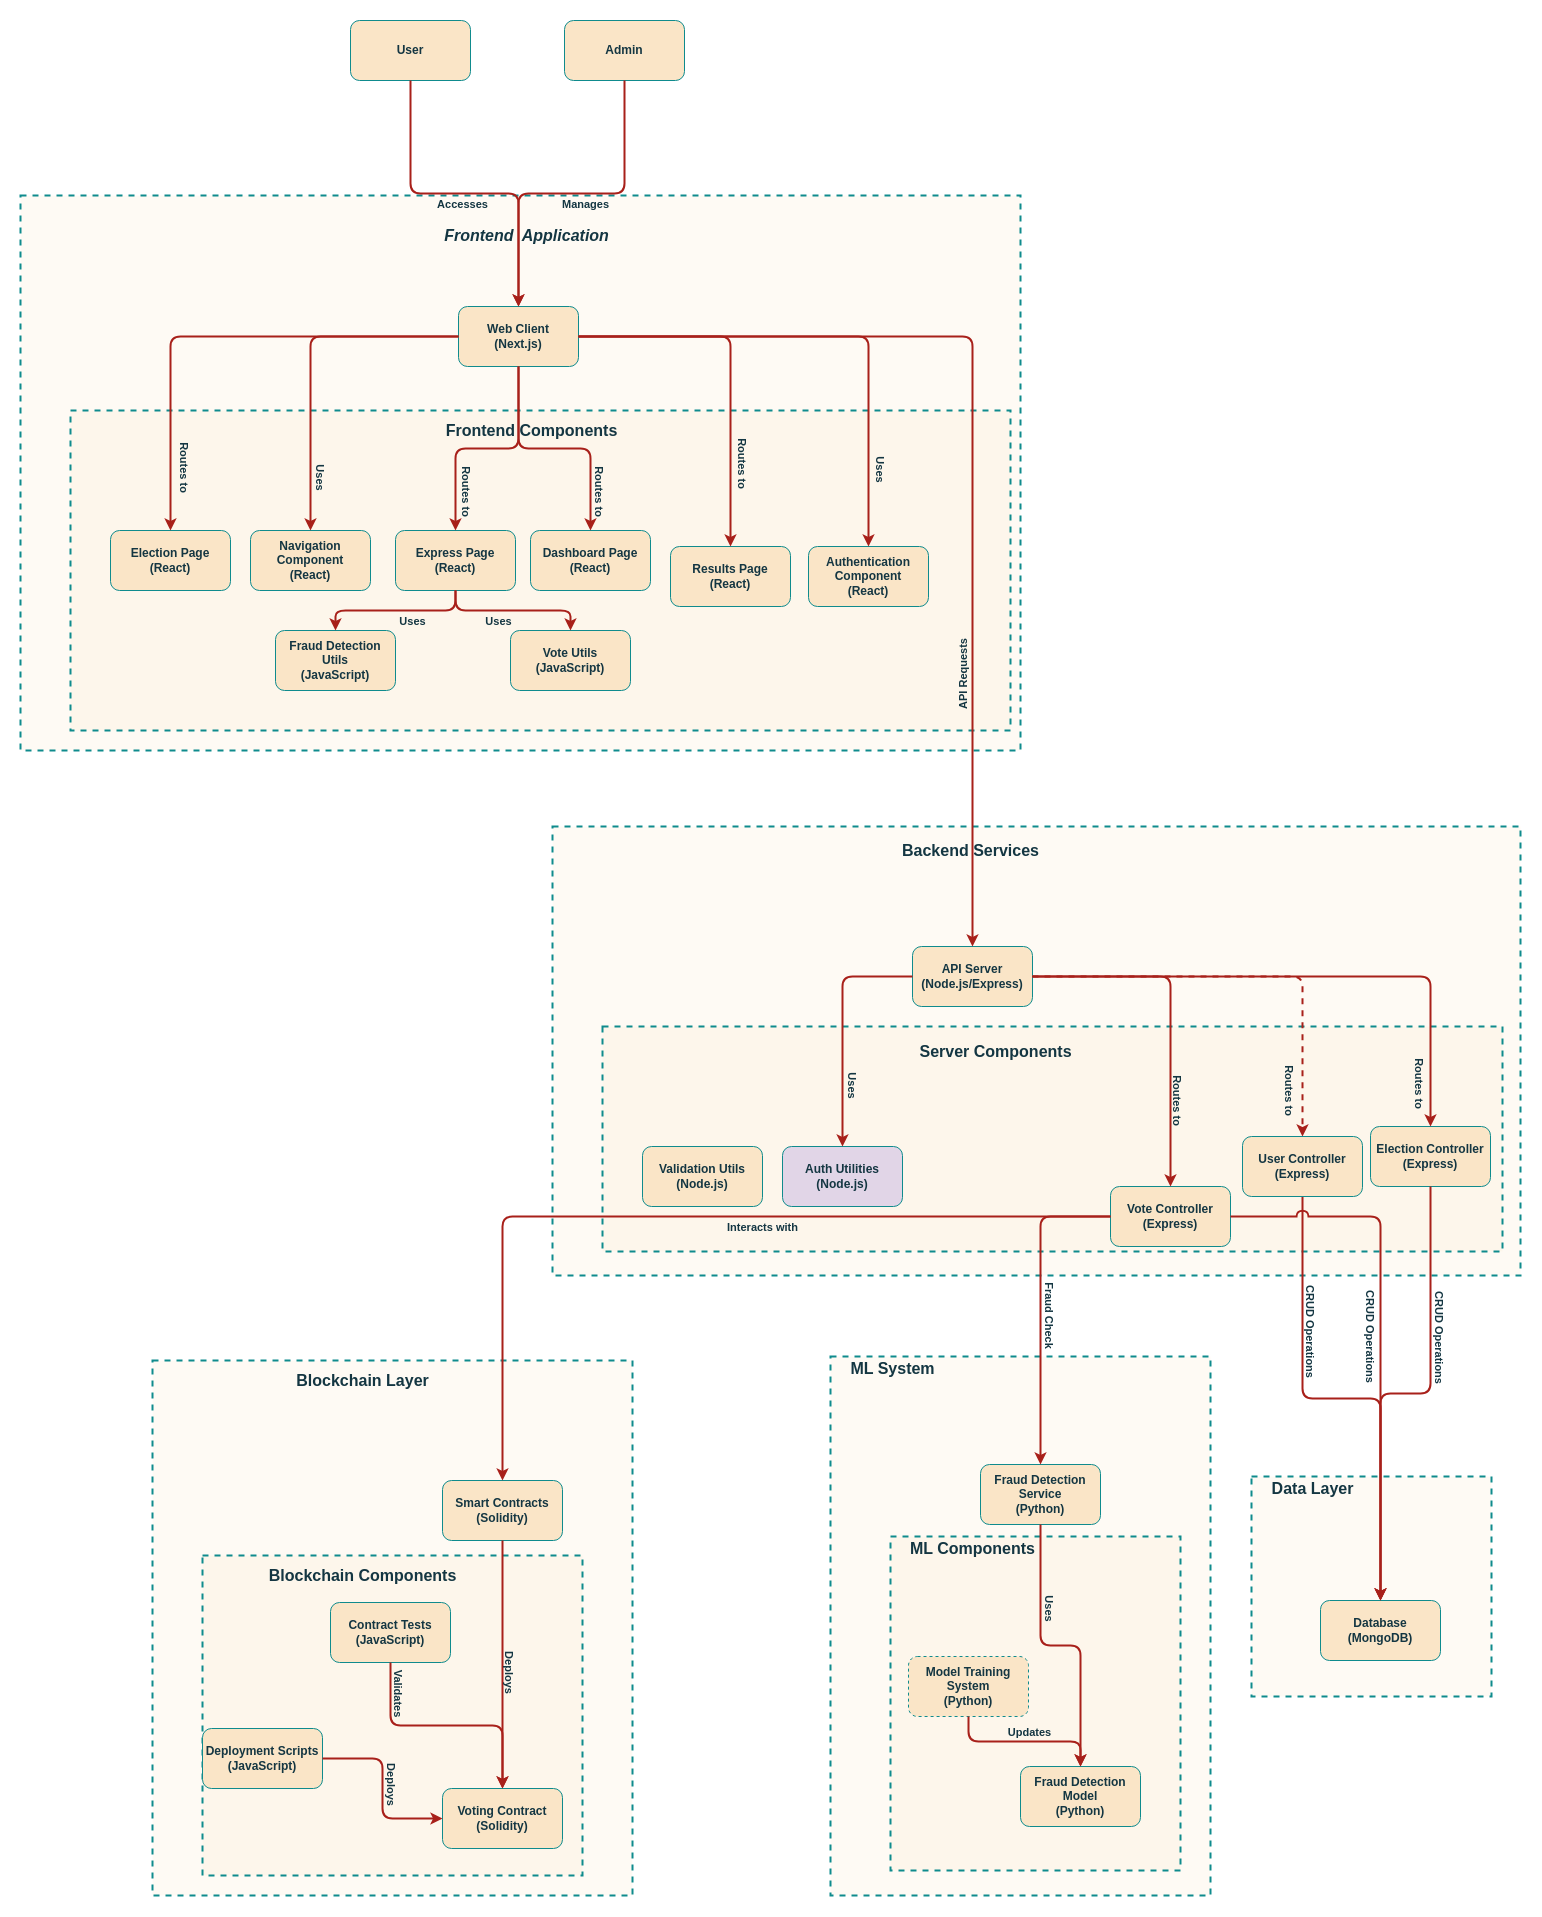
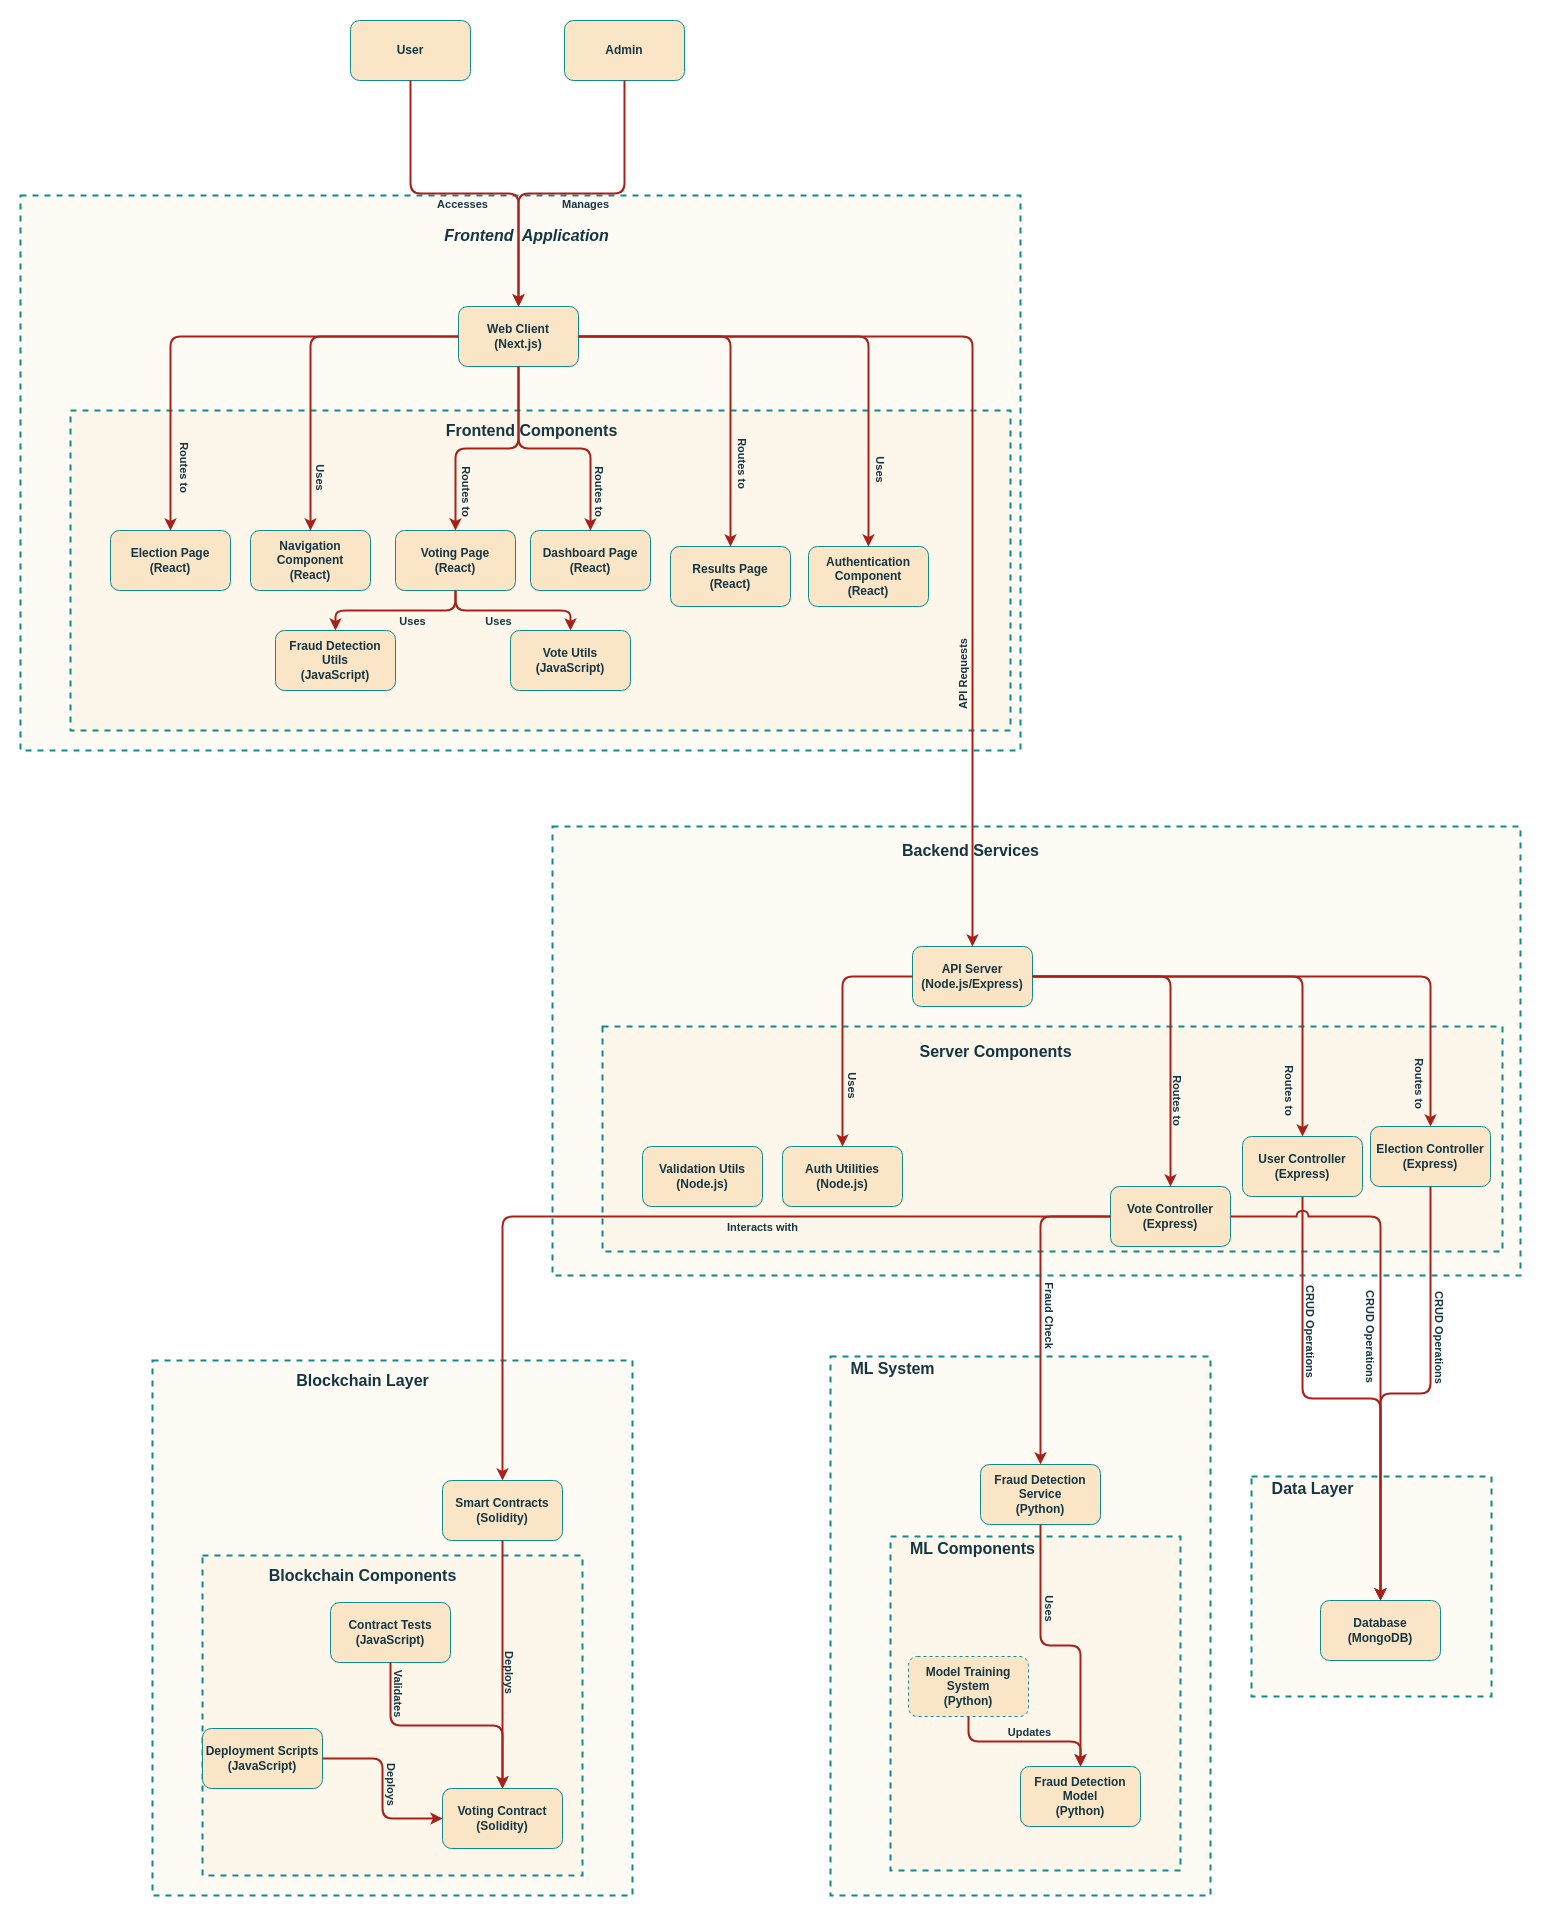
(456, 561) -> (456, 561)
(1303, 1054) -> (1303, 1054)
(843, 1177) -> (843, 1177)
